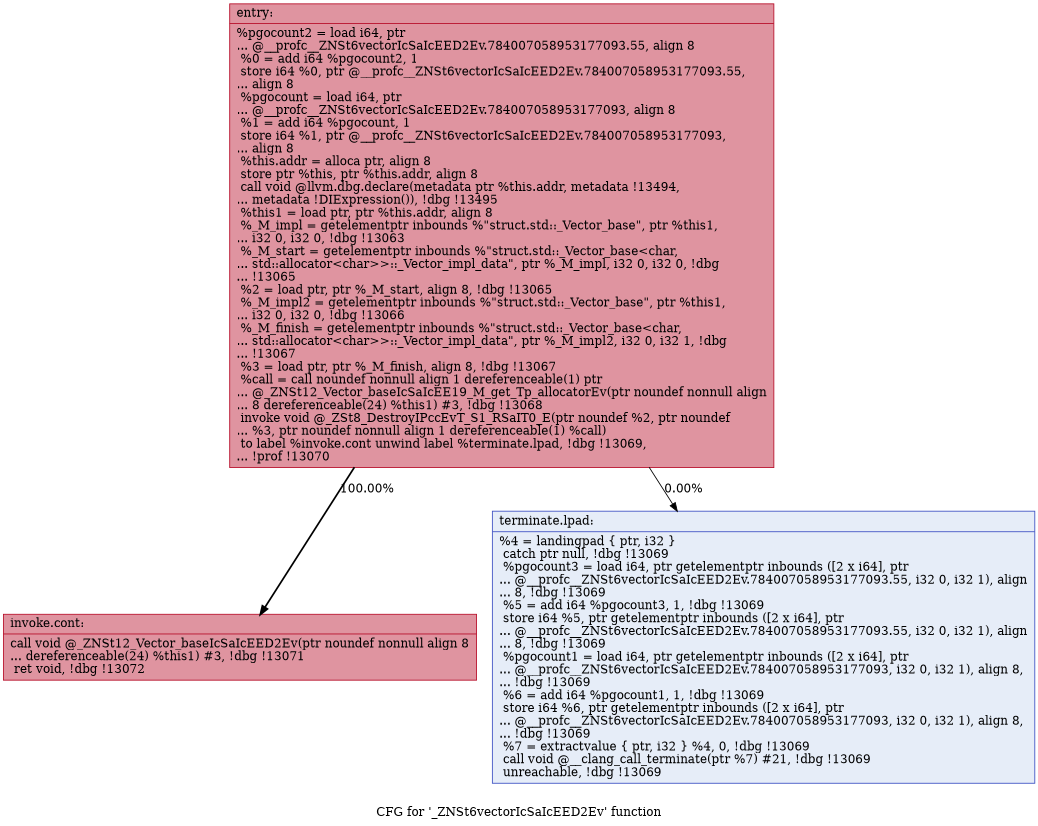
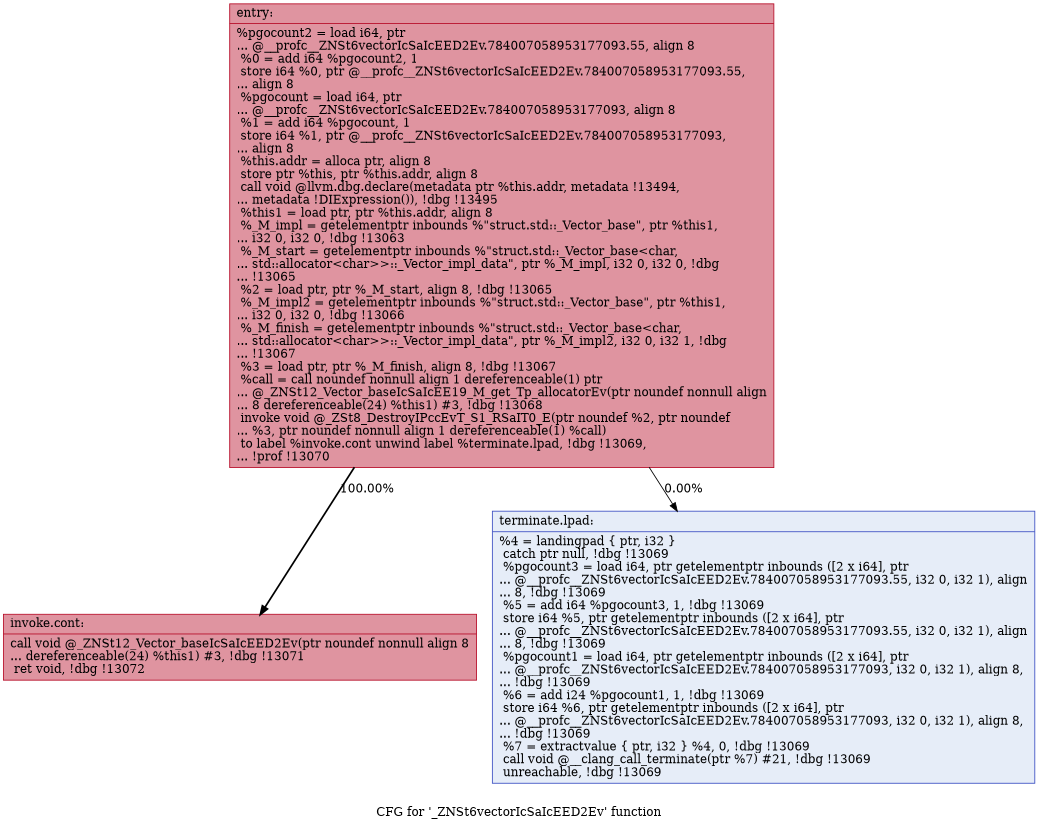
(632, 696) -> (632, 696)
